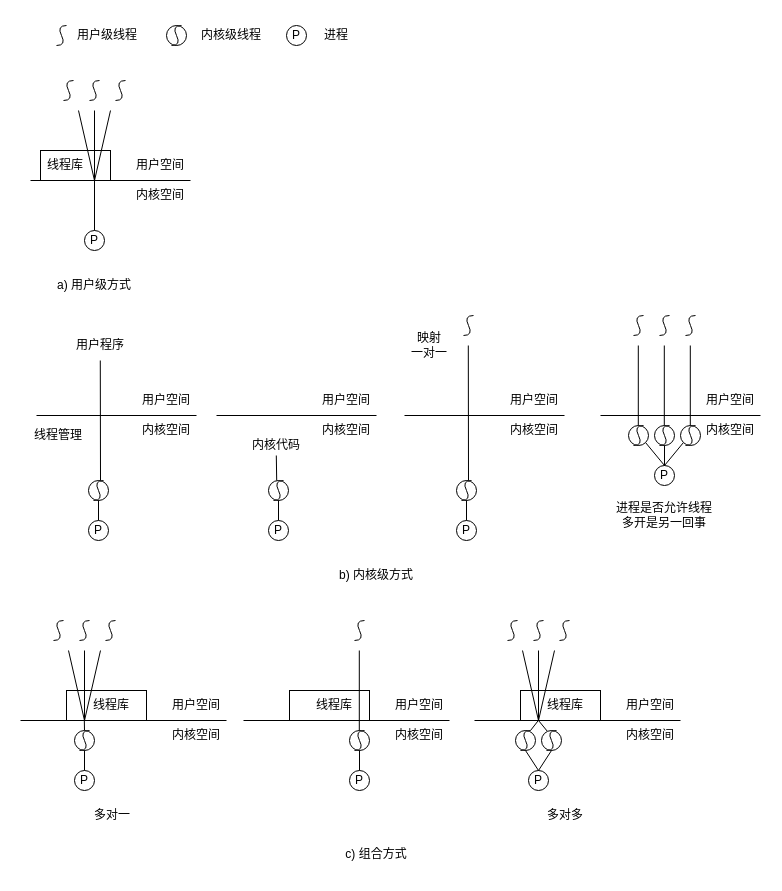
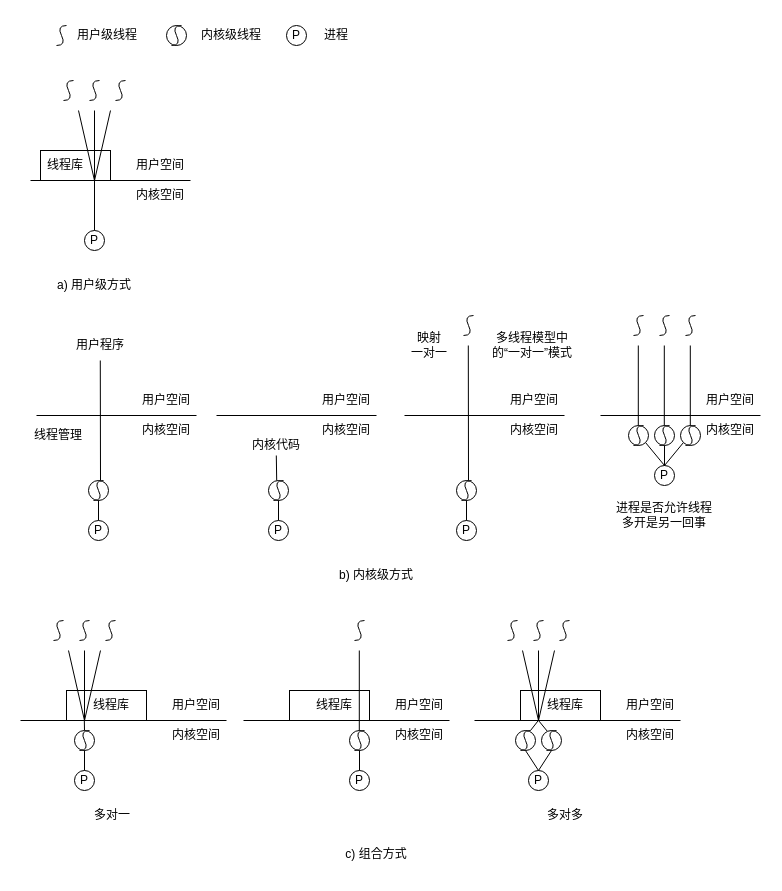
none -> (533, 346)
